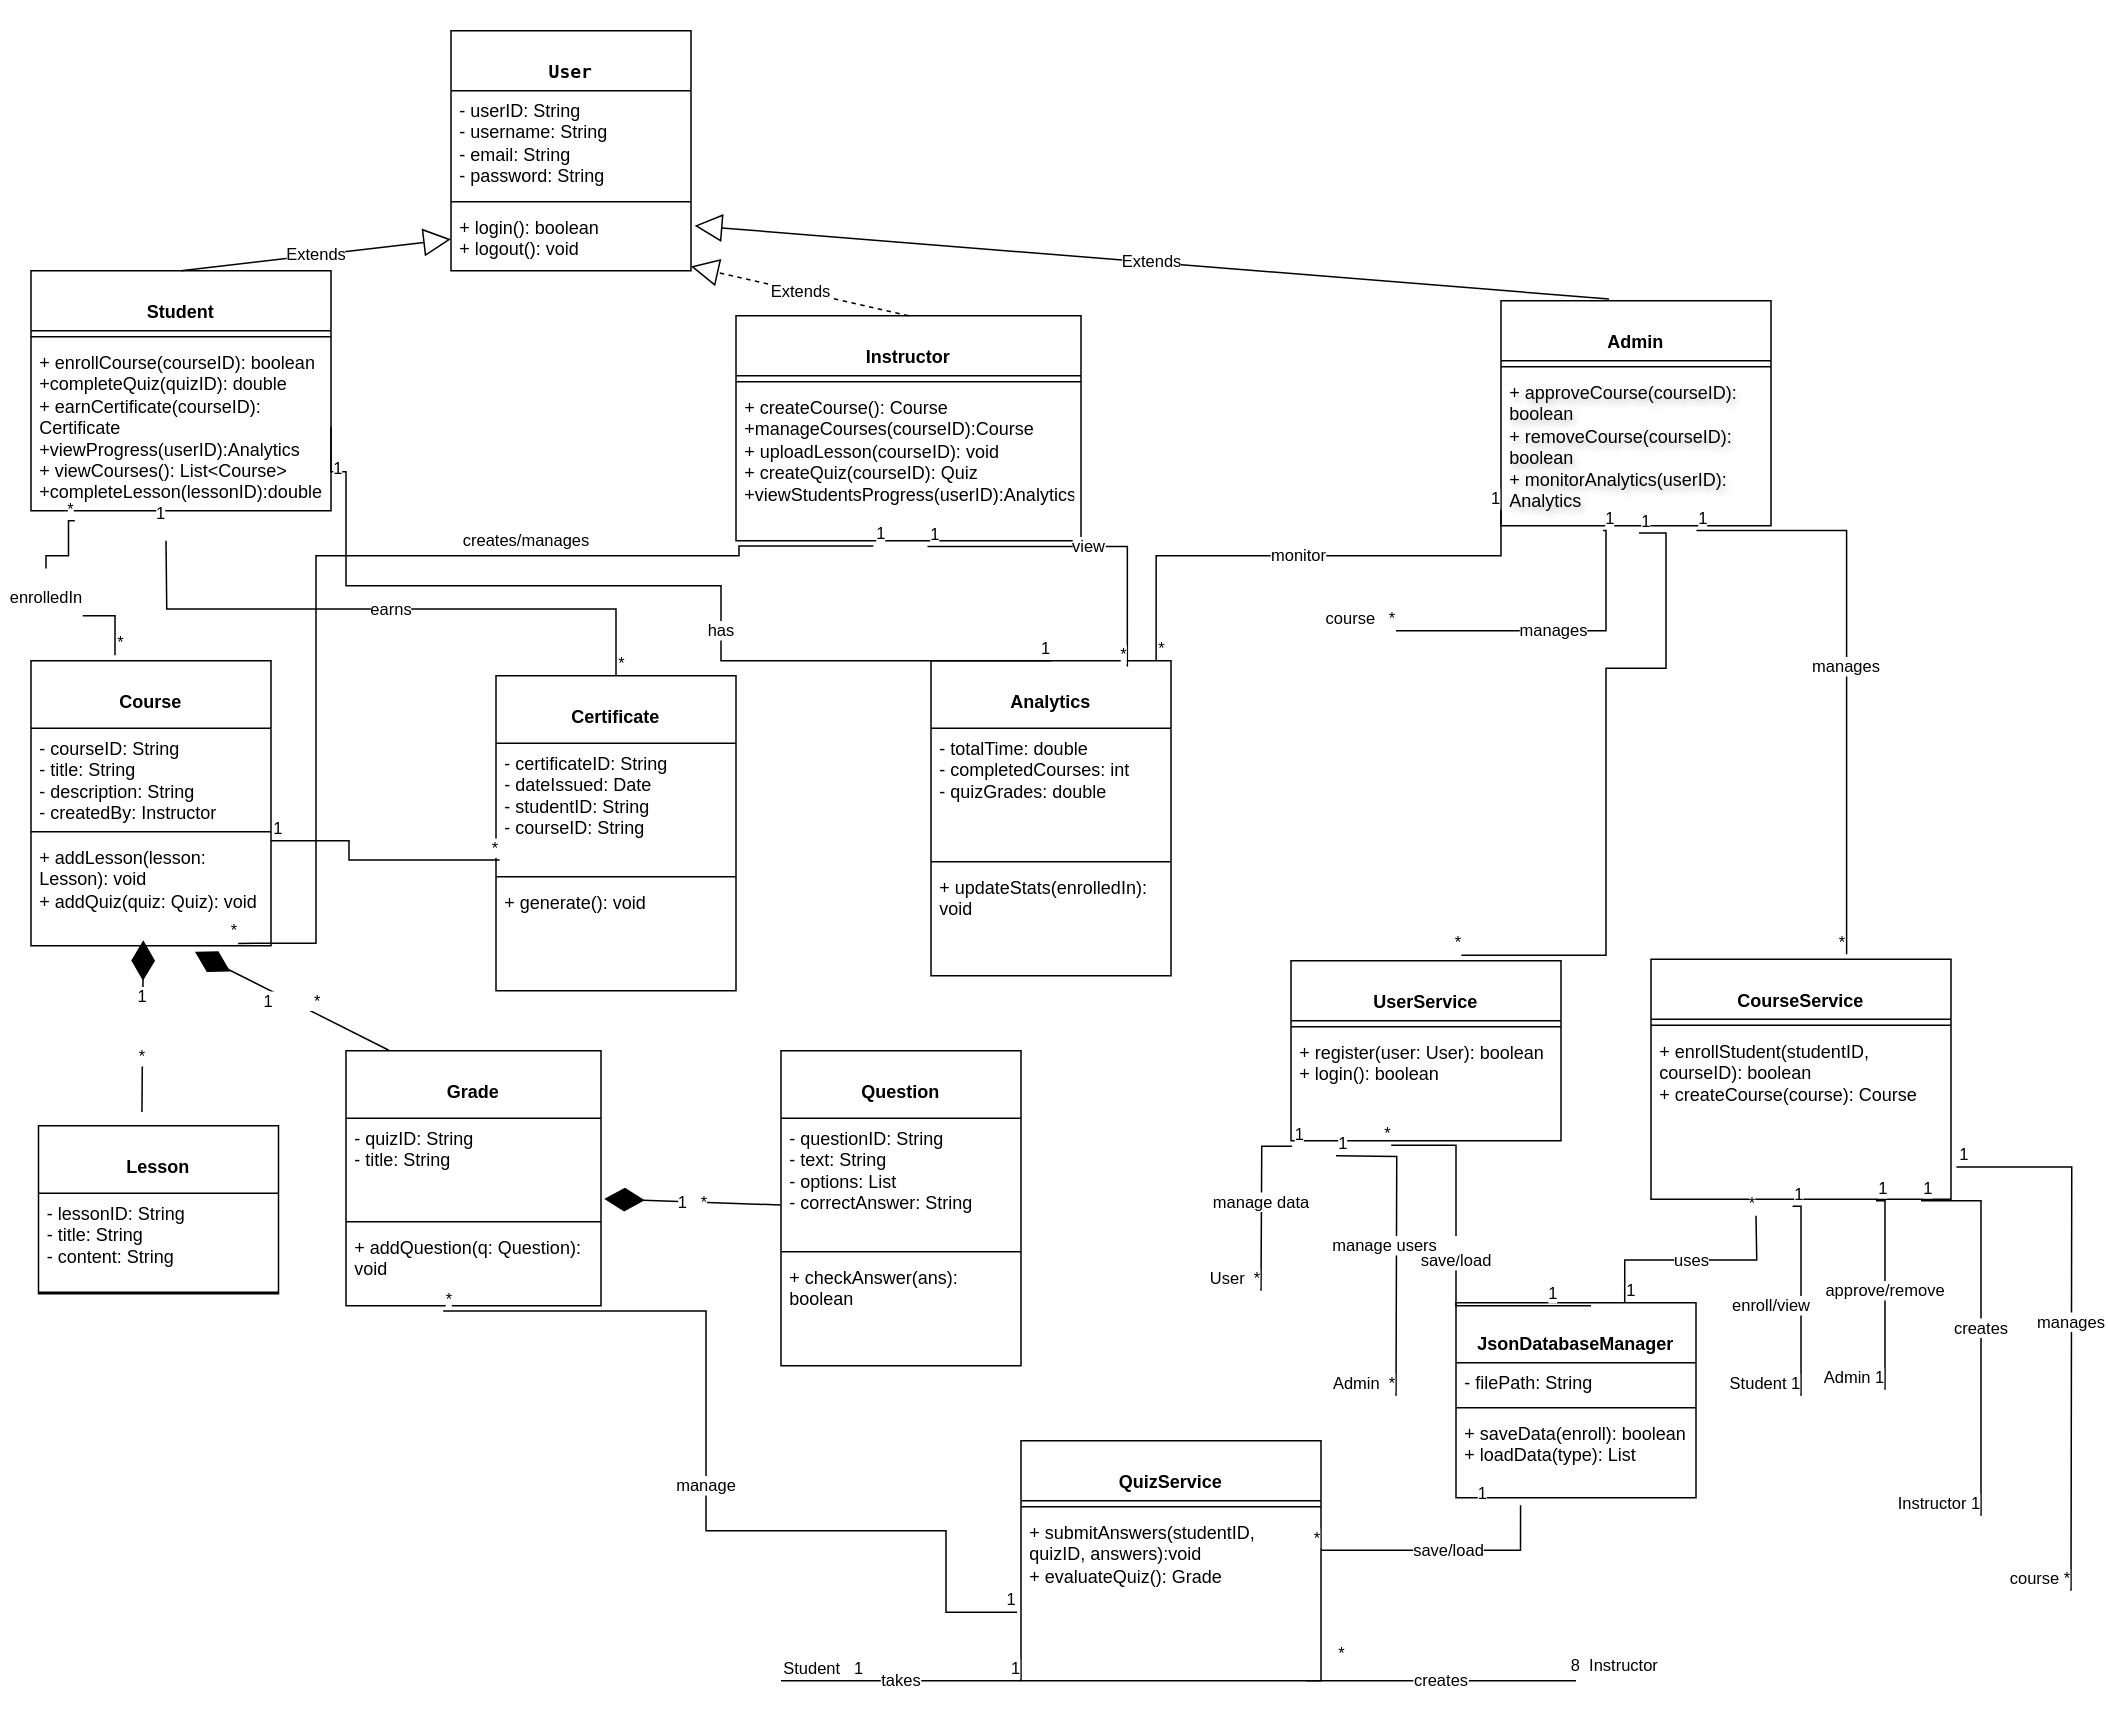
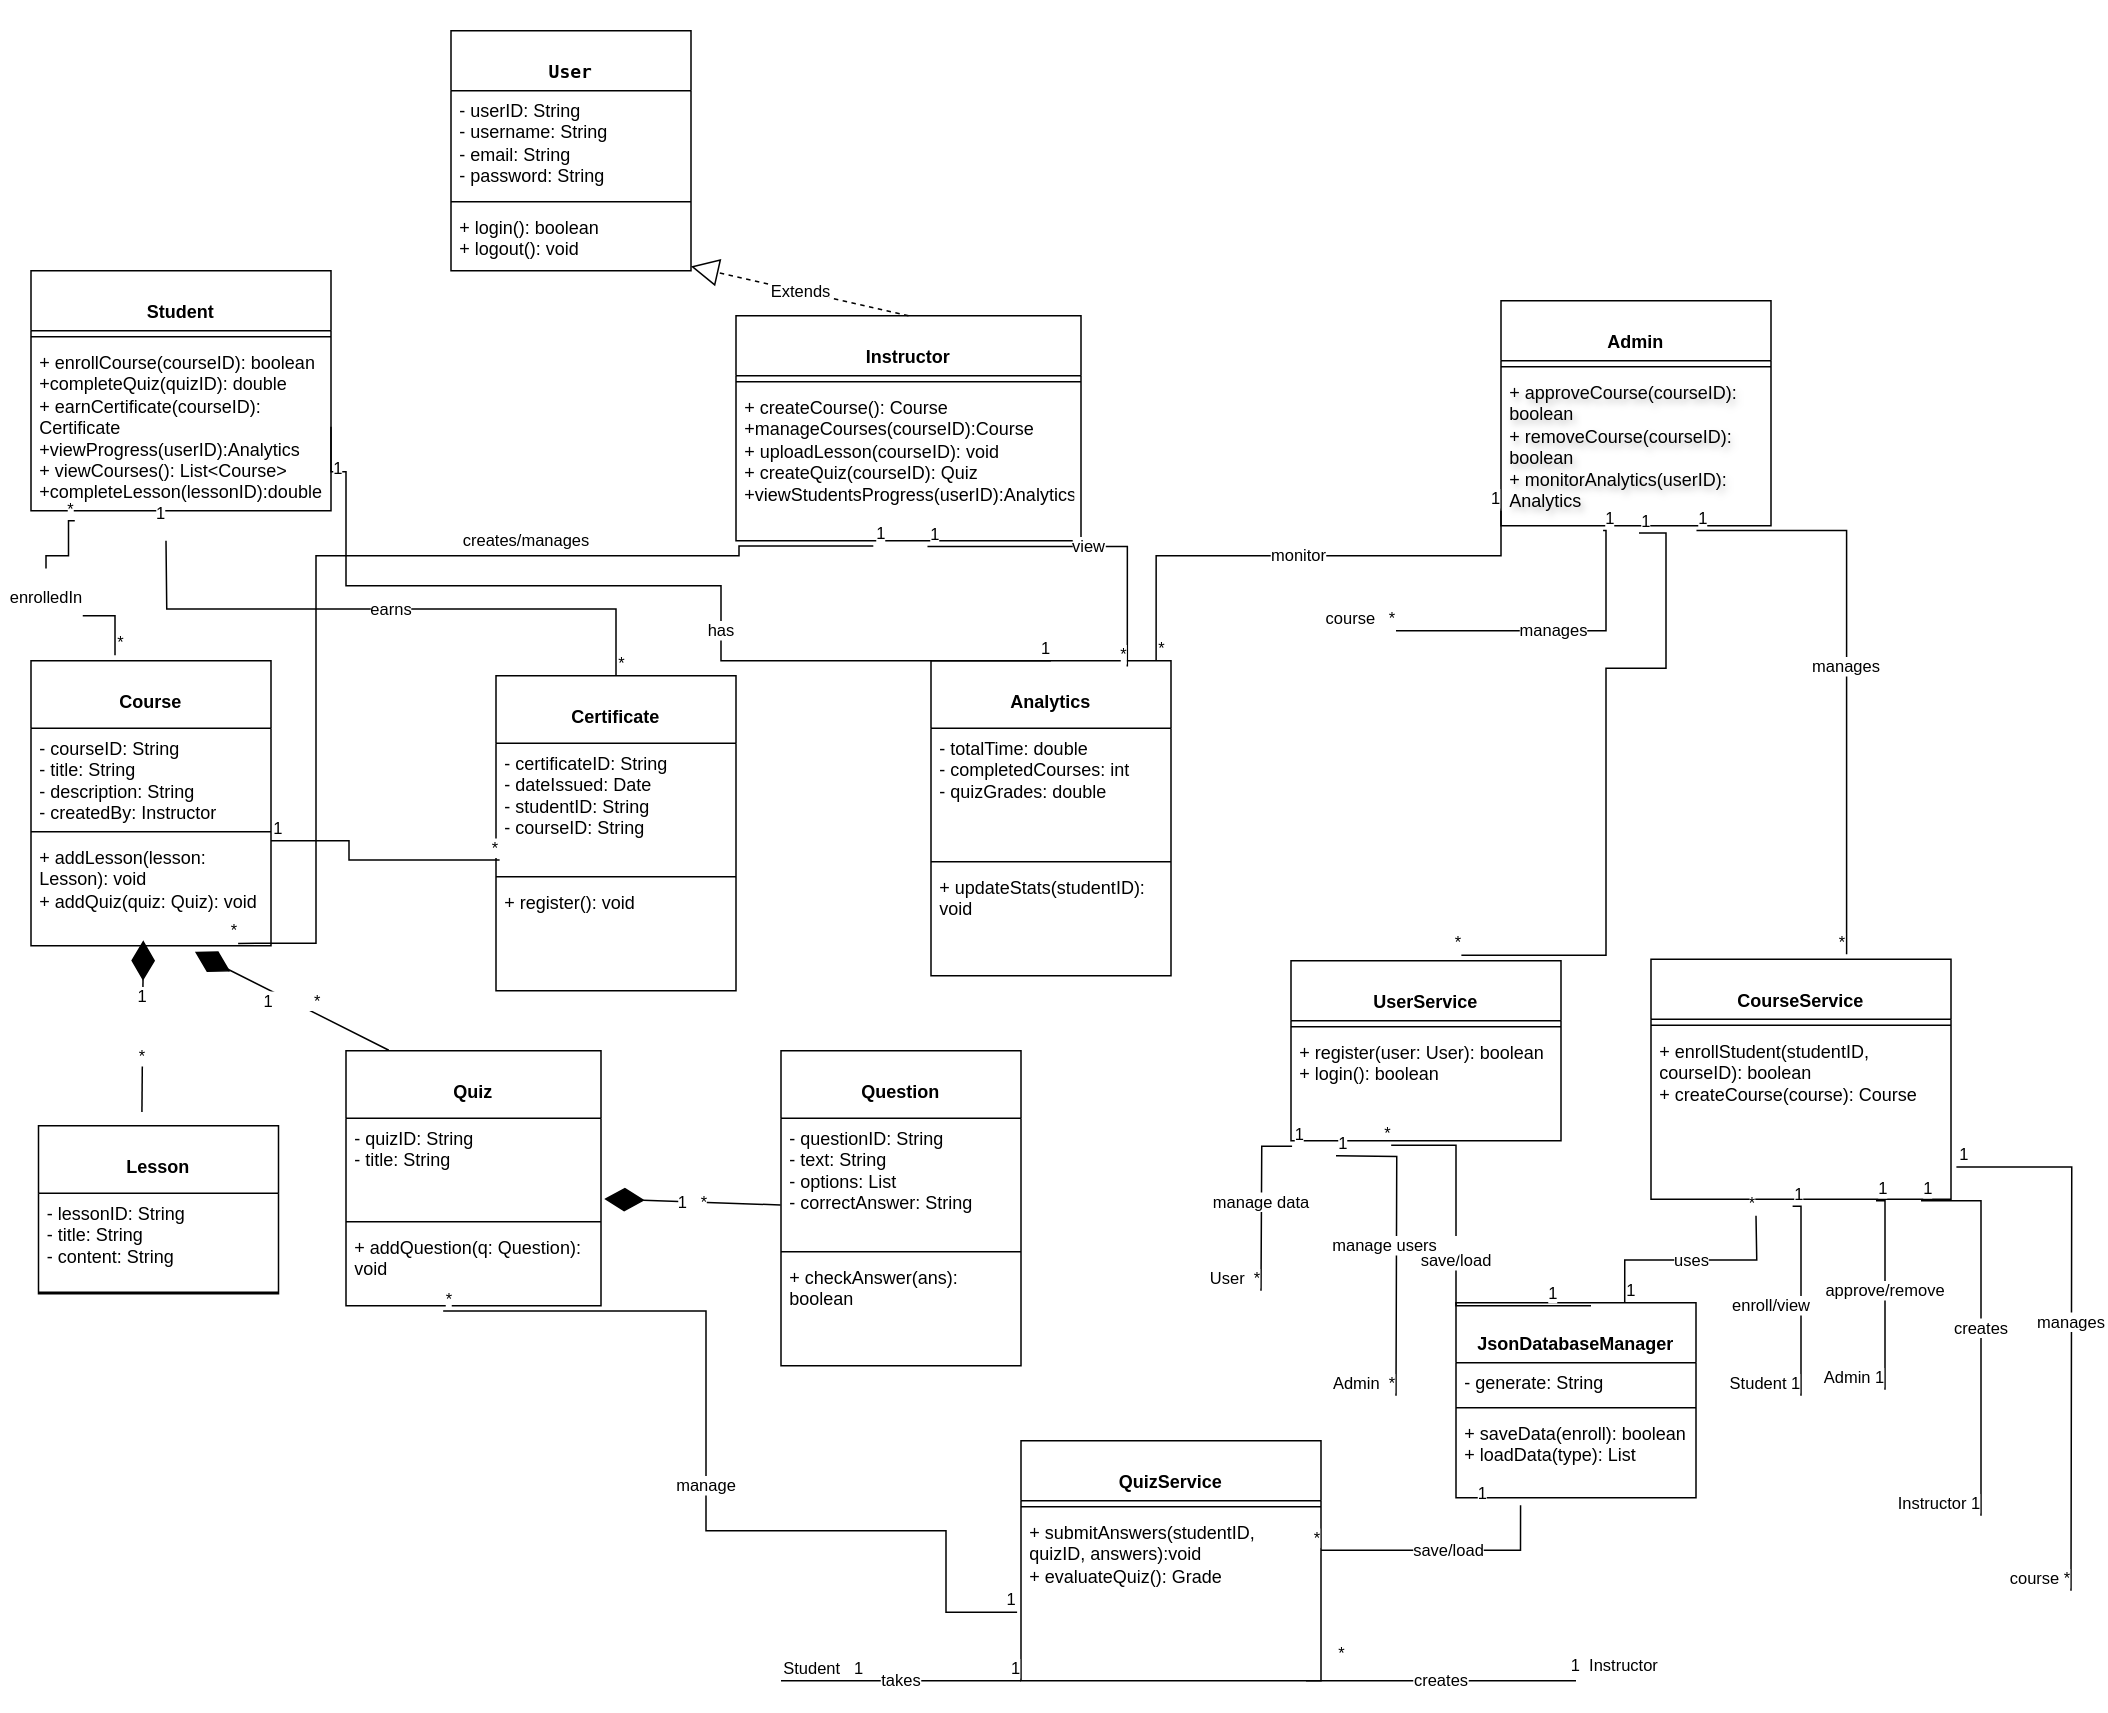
(303, 256) -> none
(1165, 263) -> none
(1052, 900) -> (1052, 900)
(586, 904) -> (584, 904)
(473, 1072) -> (473, 1072)
(1541, 1384) -> (1546, 1384)
(1629, 1665) -> (1629, 1665)
